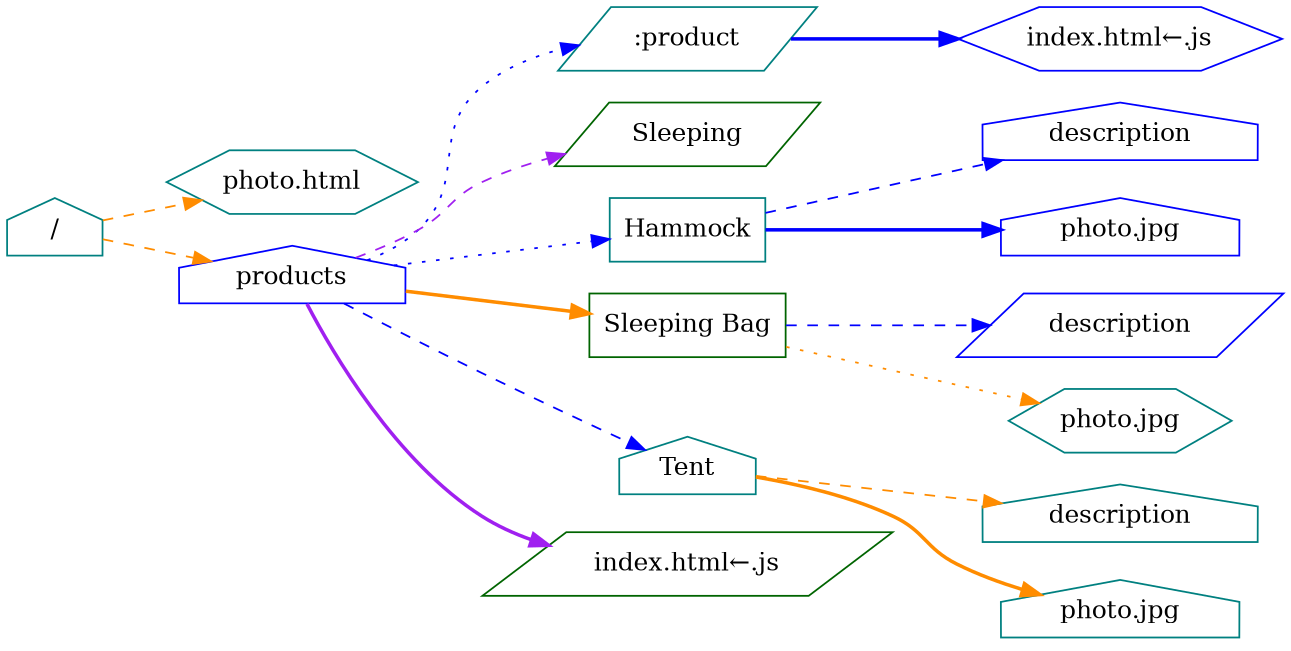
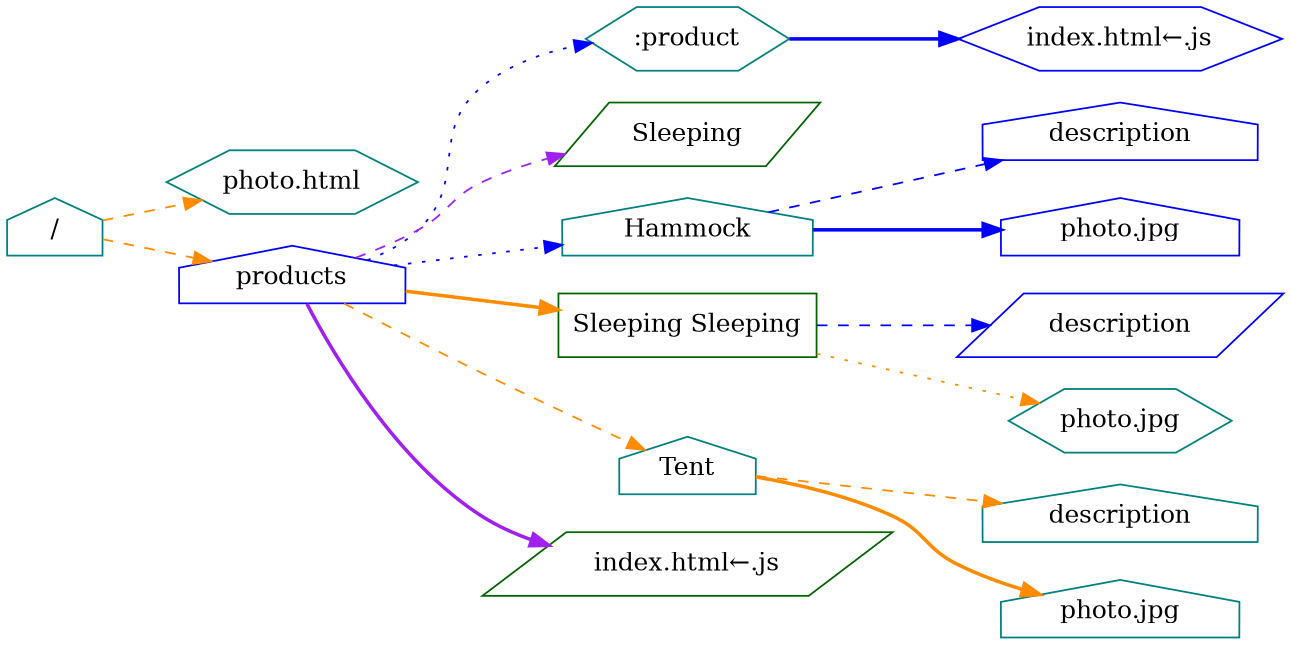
(688, 39) -> (688, 39)
(688, 230) -> (688, 230)
(688, 325) -> (688, 325)
(485, 375) -> (485, 375)
